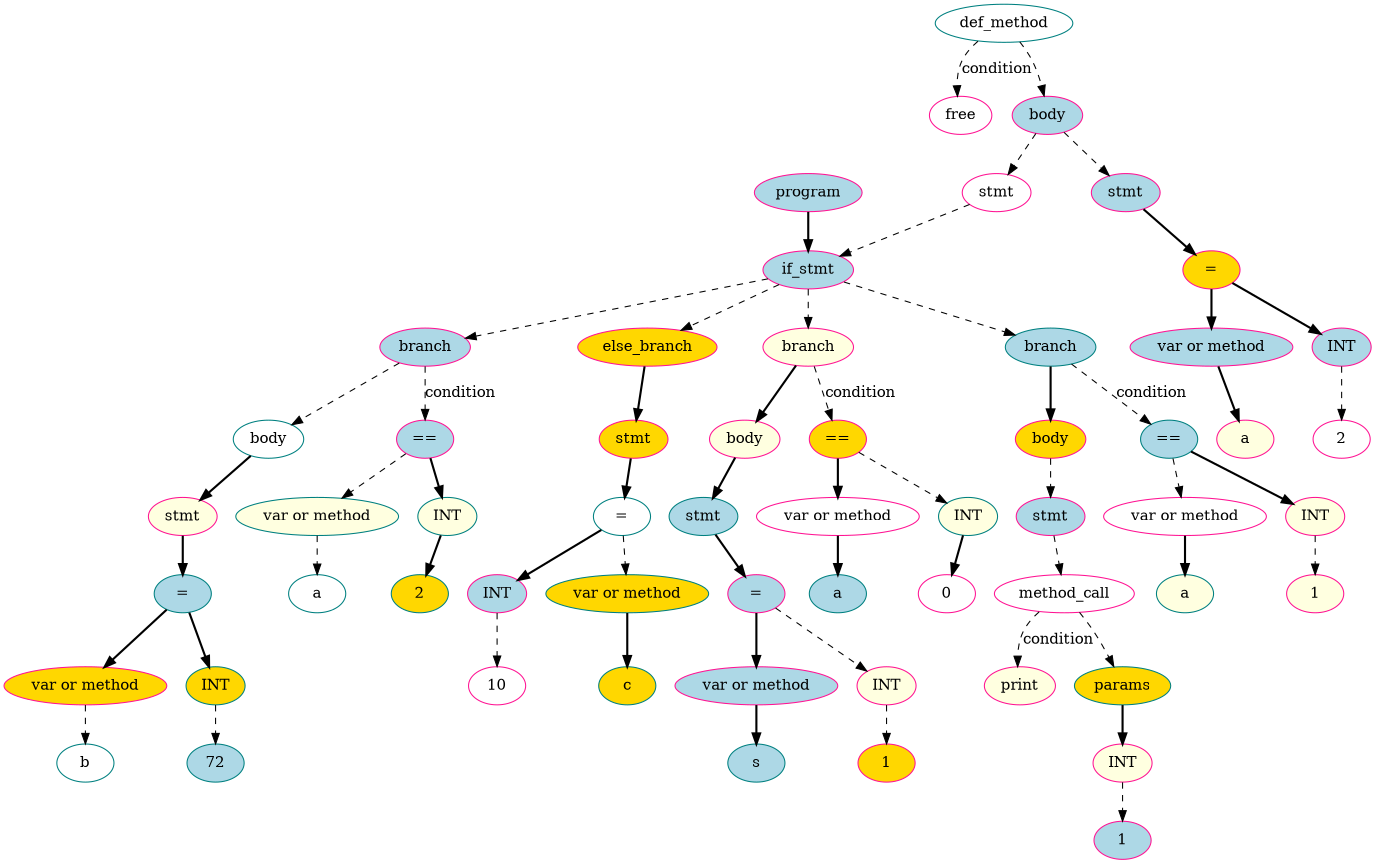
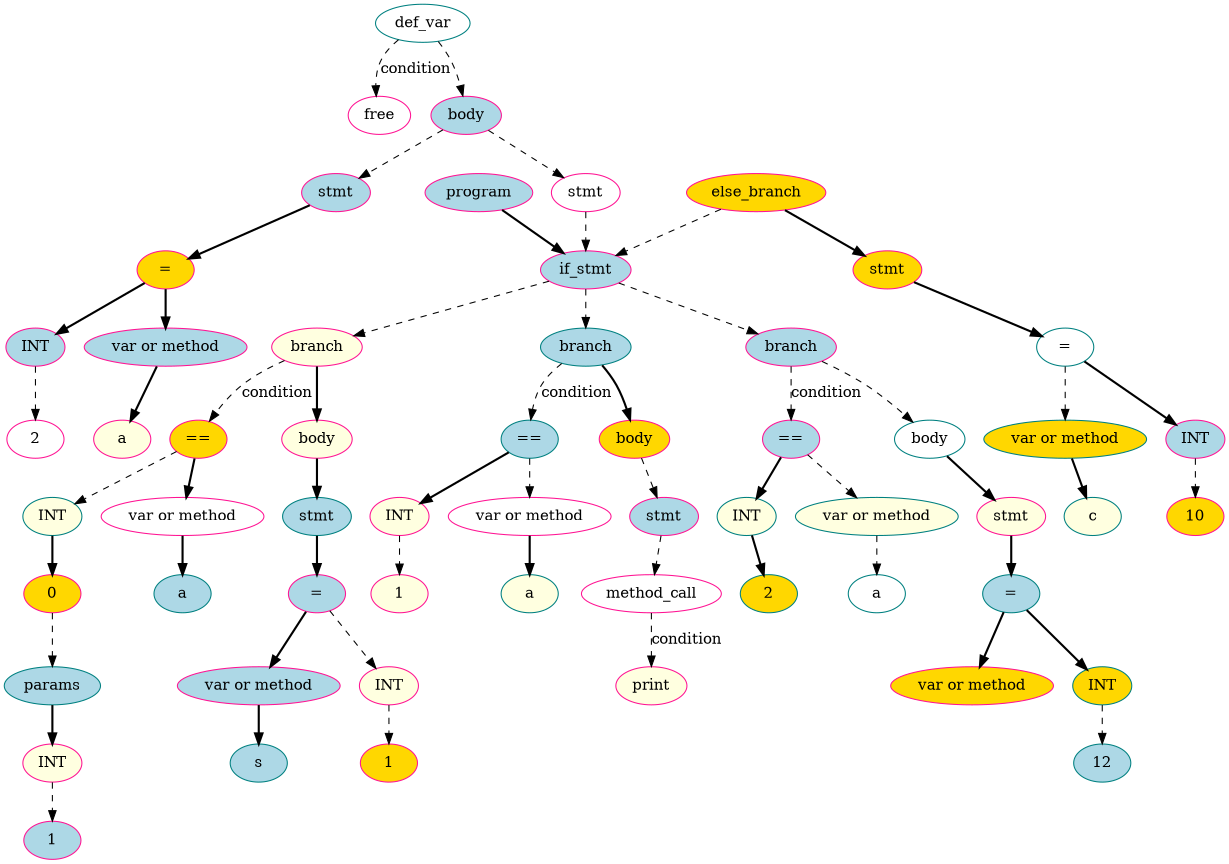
(1004, 23) -> (423, 23)
(735, 305) -> (673, 230)
(947, 594) -> (52, 594)
(1095, 634) -> (52, 634)
(497, 686) -> (1195, 516)
(627, 686) -> (1093, 516)
(1123, 686) -> (52, 686)
(85, 763) -> none
(216, 763) -> (1102, 763)
